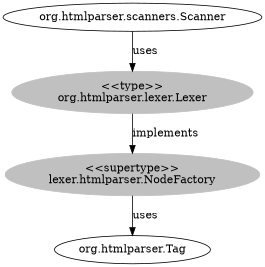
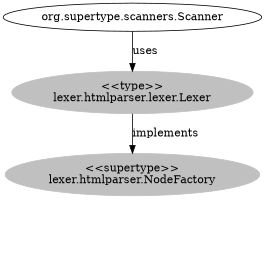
(132, 17) -> (132, 17)
(132, 92) -> (132, 92)
(132, 250) -> none
